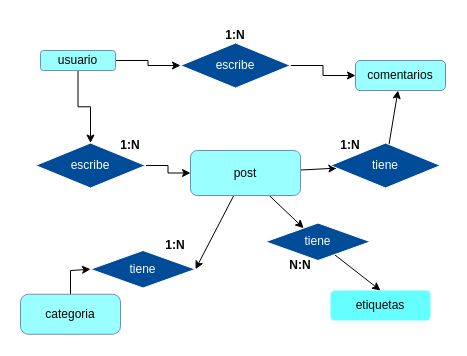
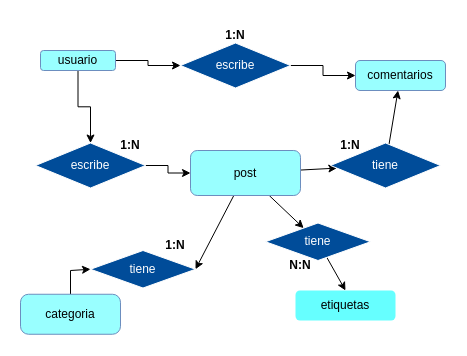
(381, 306) -> (346, 306)
